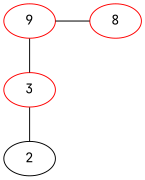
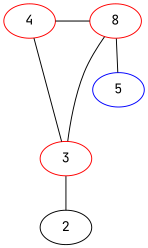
(30, 21) -> (30, 21)
none -> (79, 86)
none -> (118, 90)
